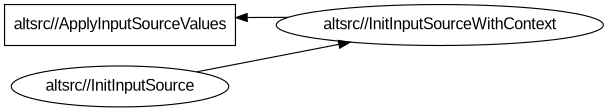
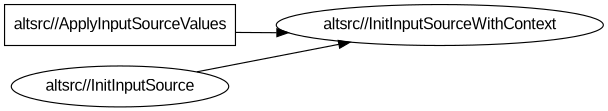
(268, 17) -> (256, 33)
